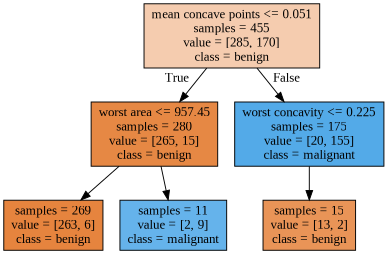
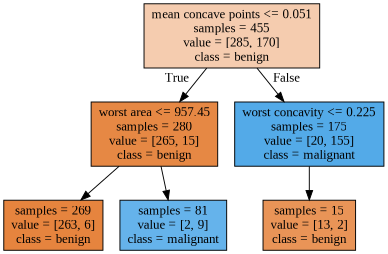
(173, 225) -> (173, 225)
